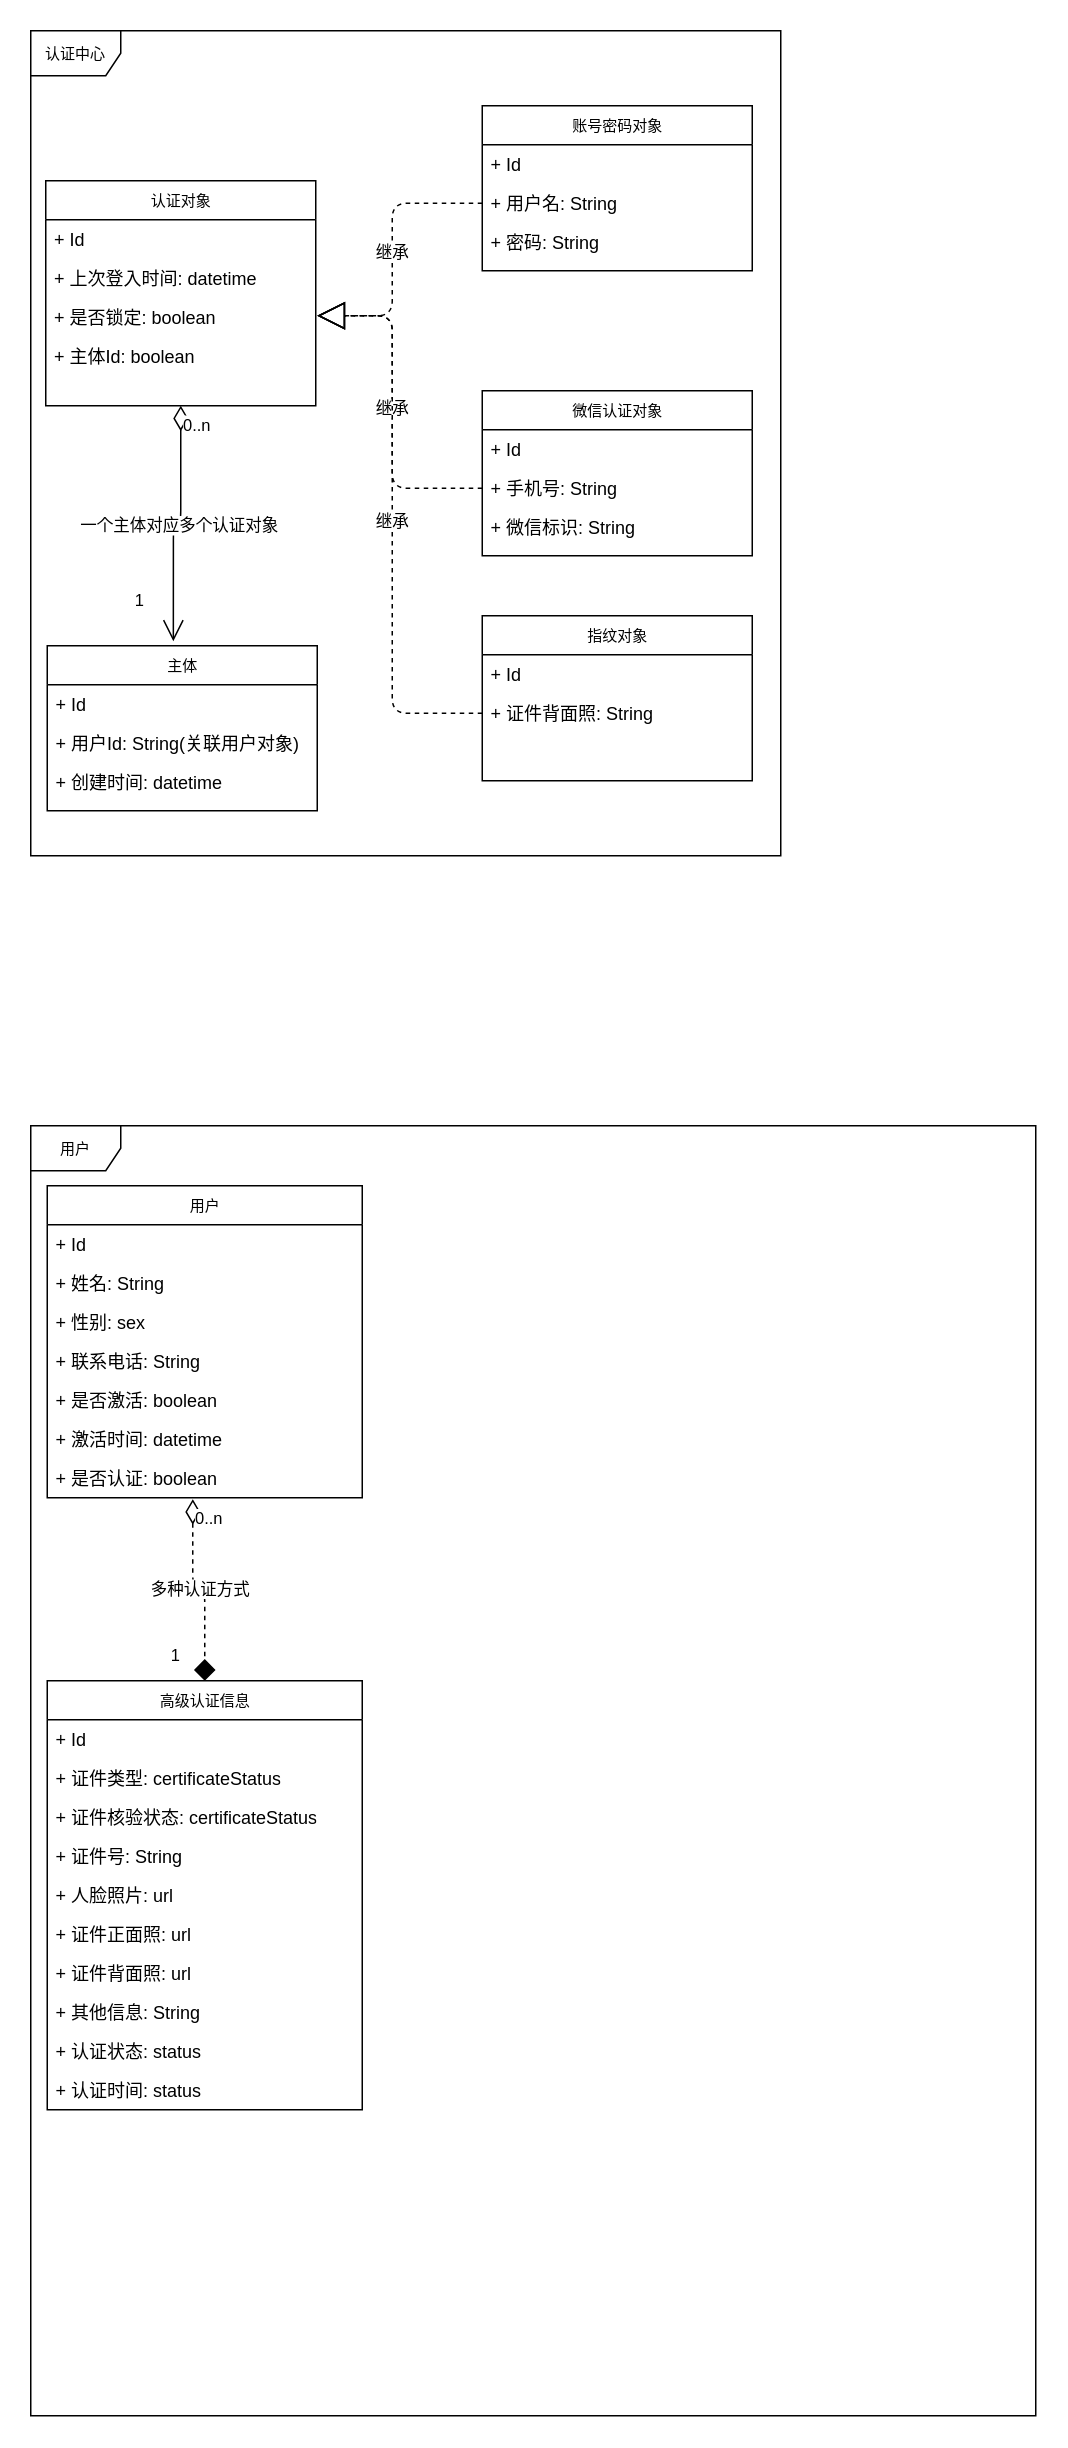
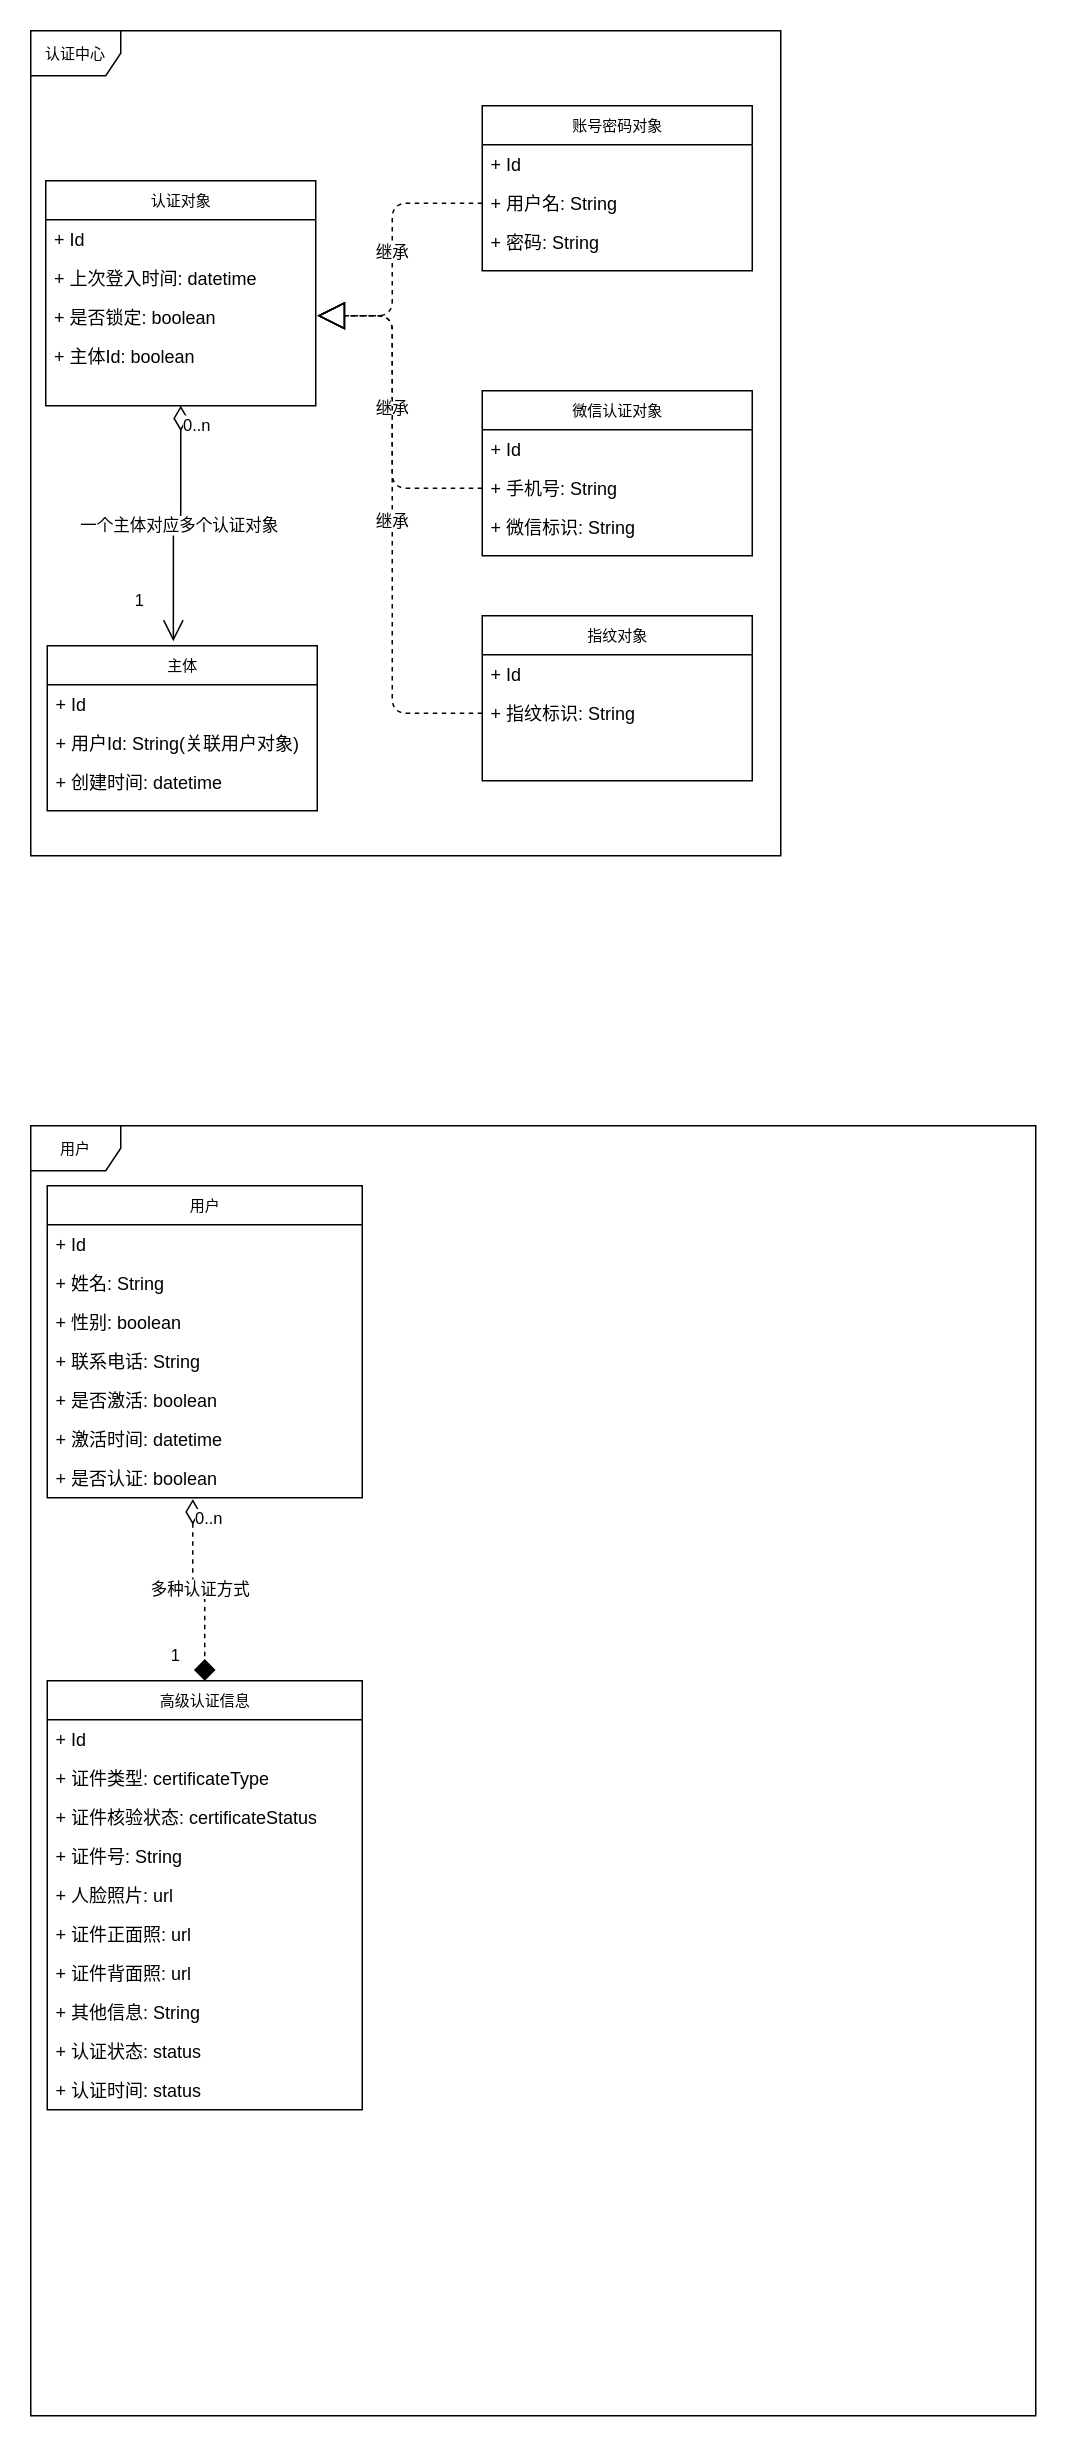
(577, 715) -> (568, 715)
(103, 1324) -> (120, 1324)
(186, 1780) -> (176, 1780)
